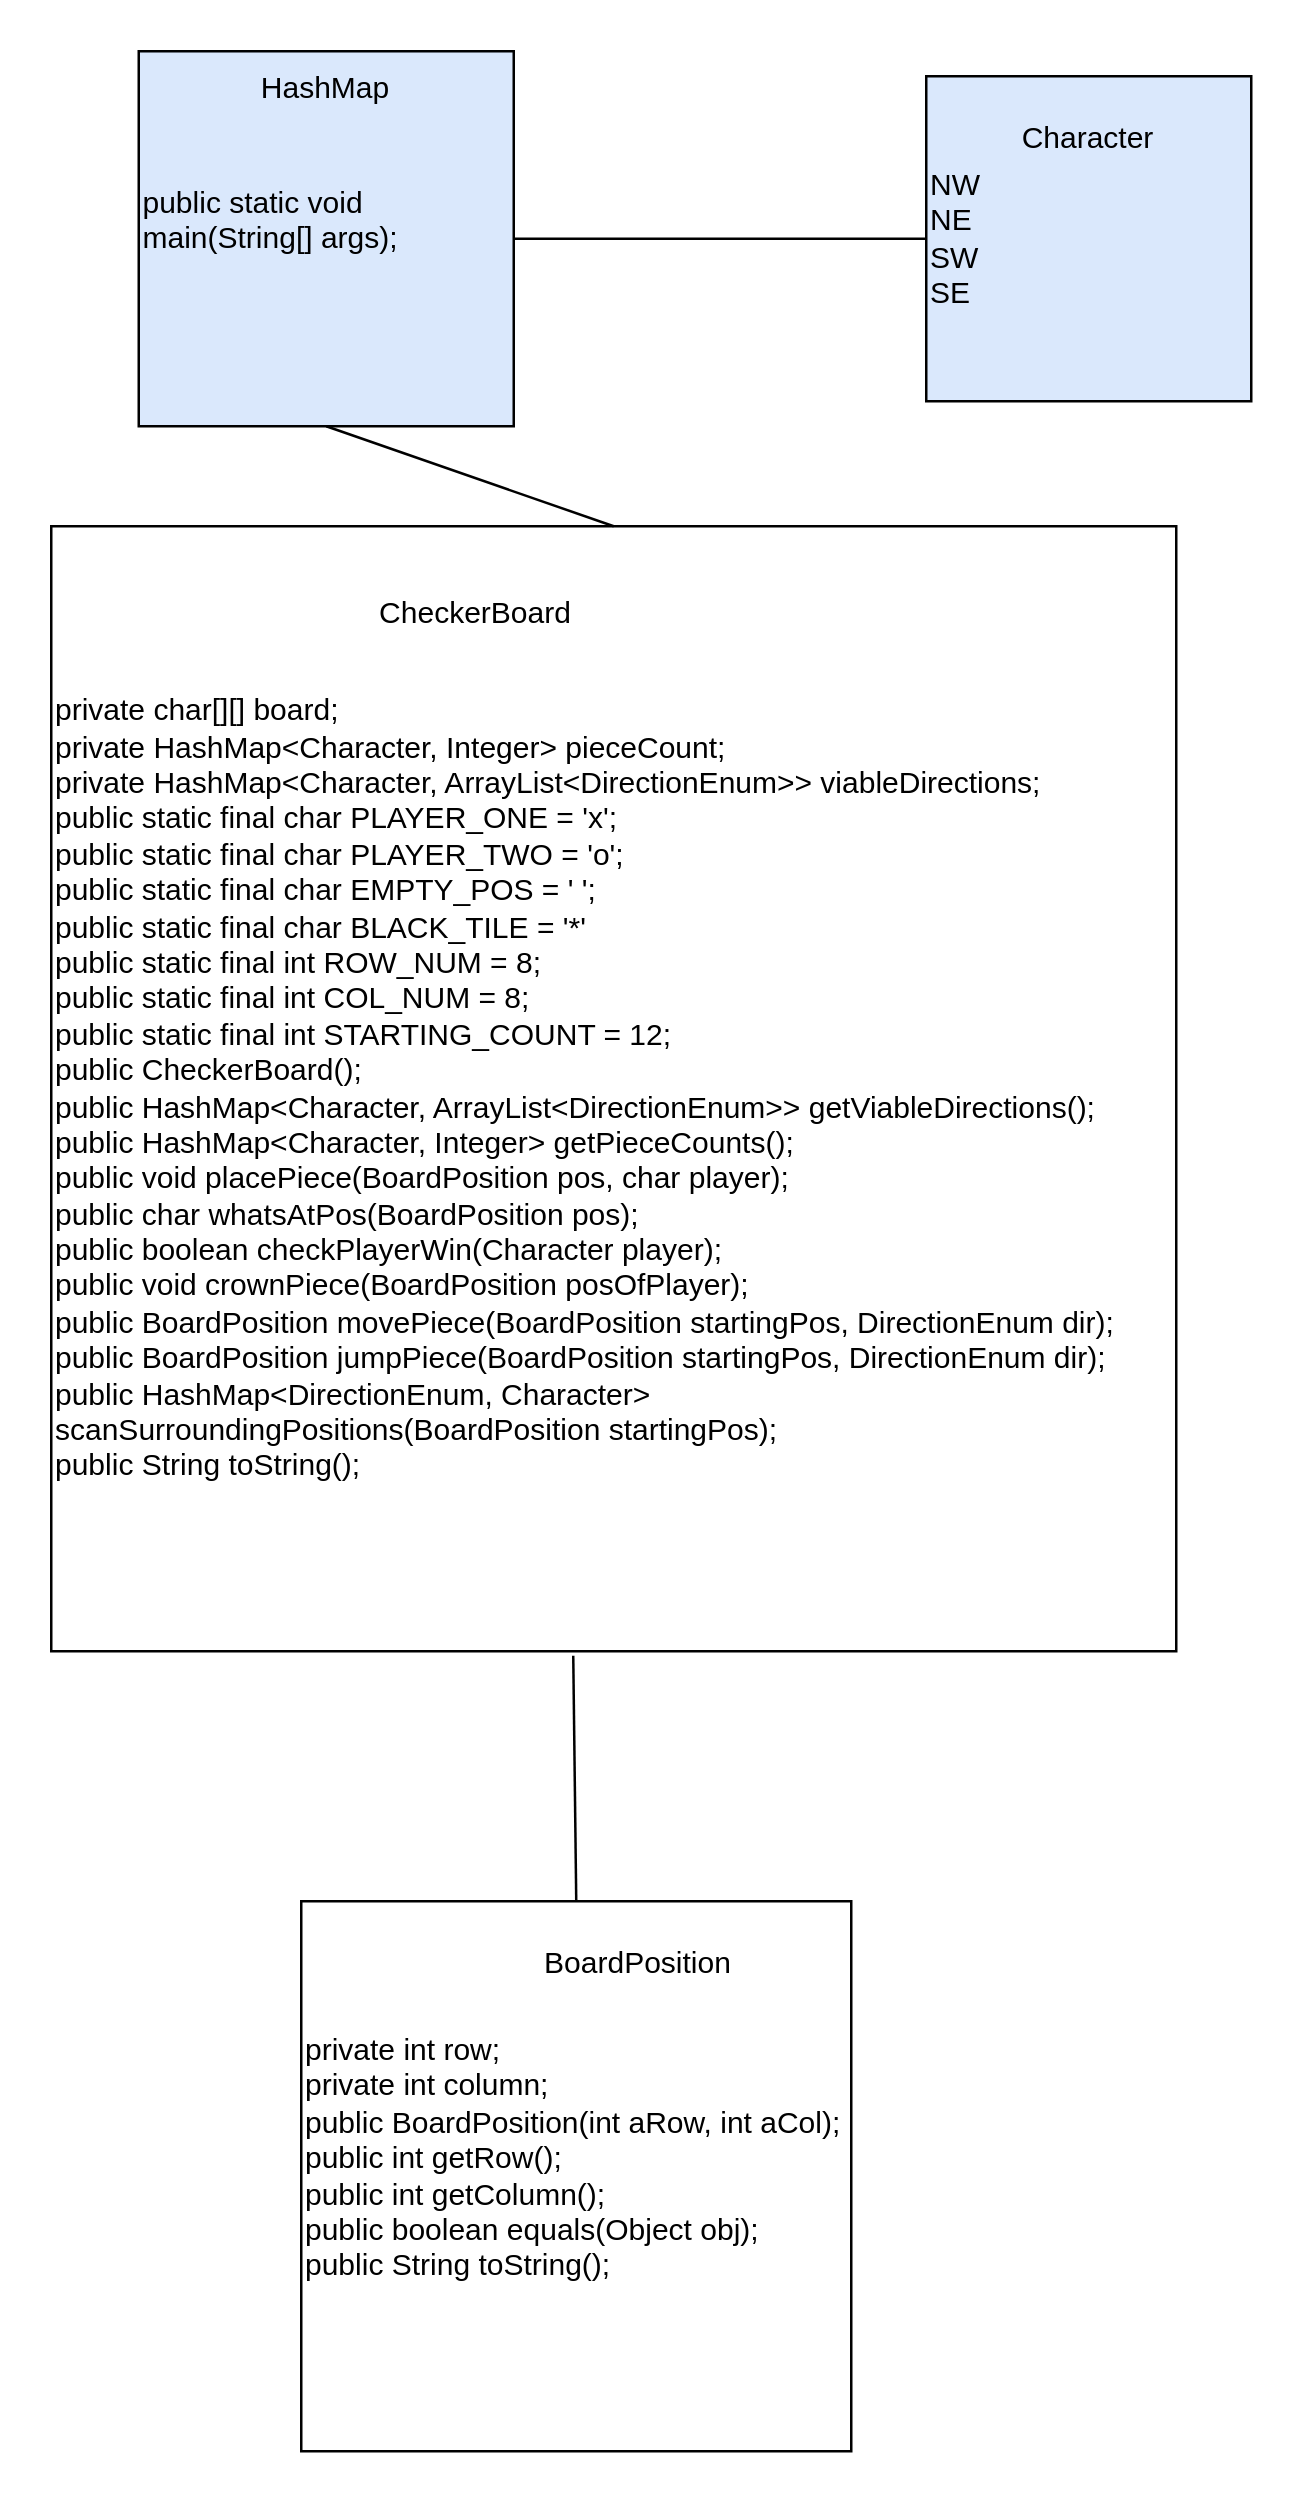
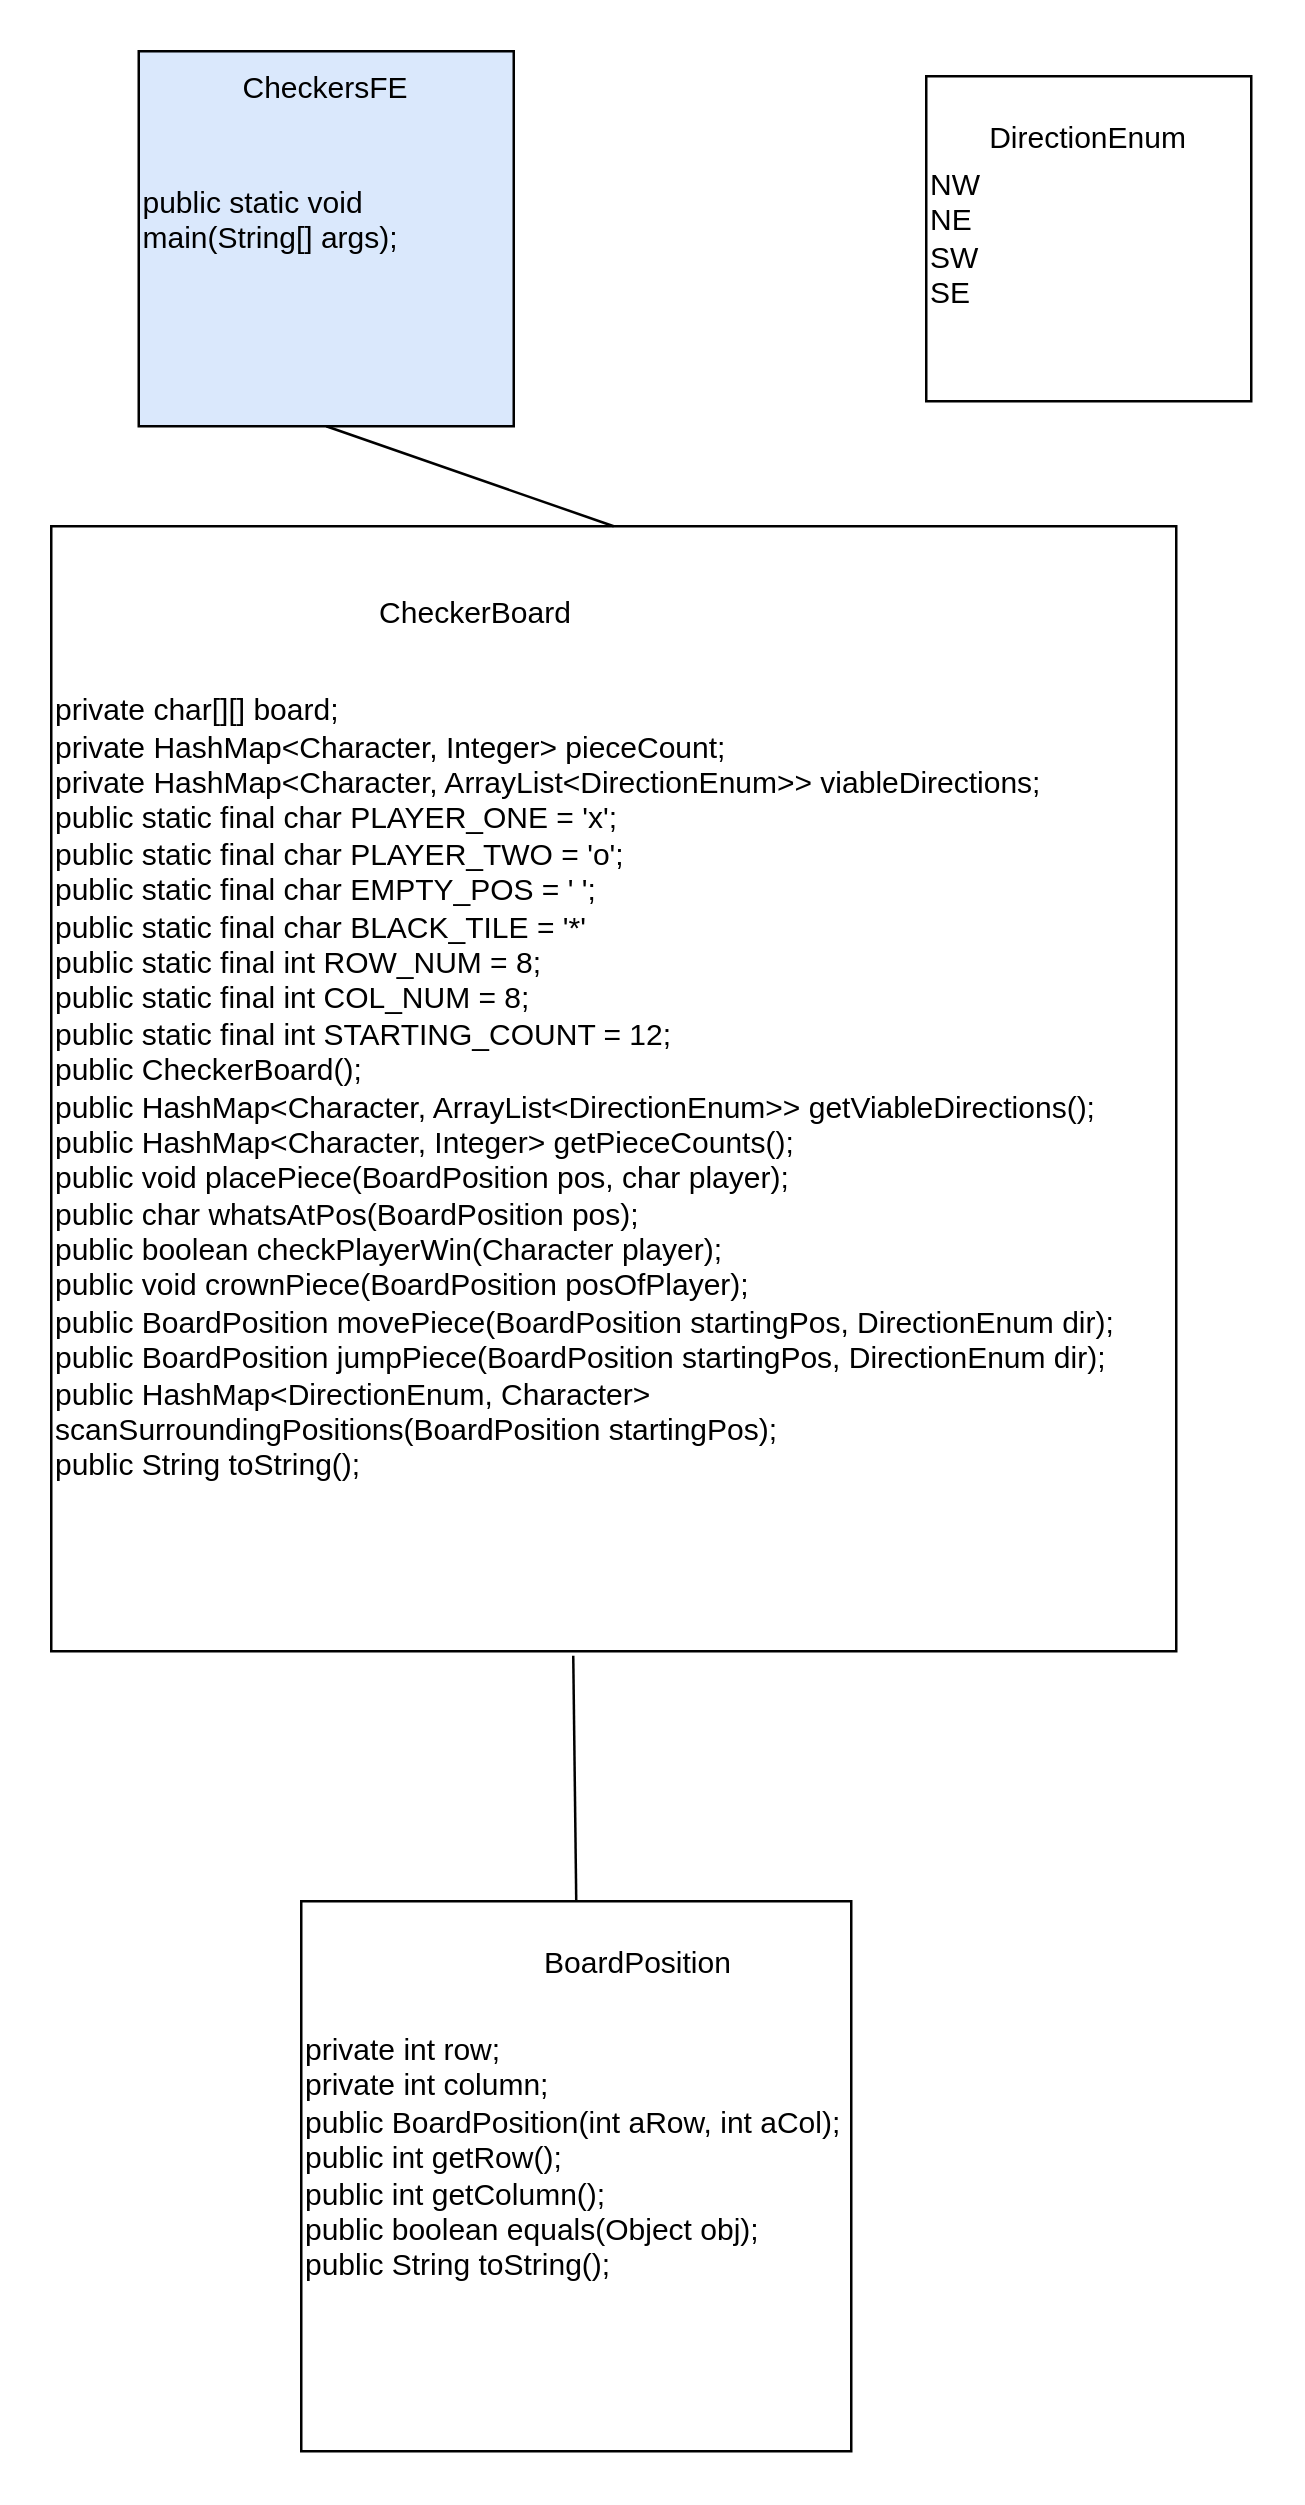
(326, 89) -> (326, 89)
(1089, 139) -> (1089, 139)
(720, 239) -> none
(1089, 239) -> (1089, 239)
